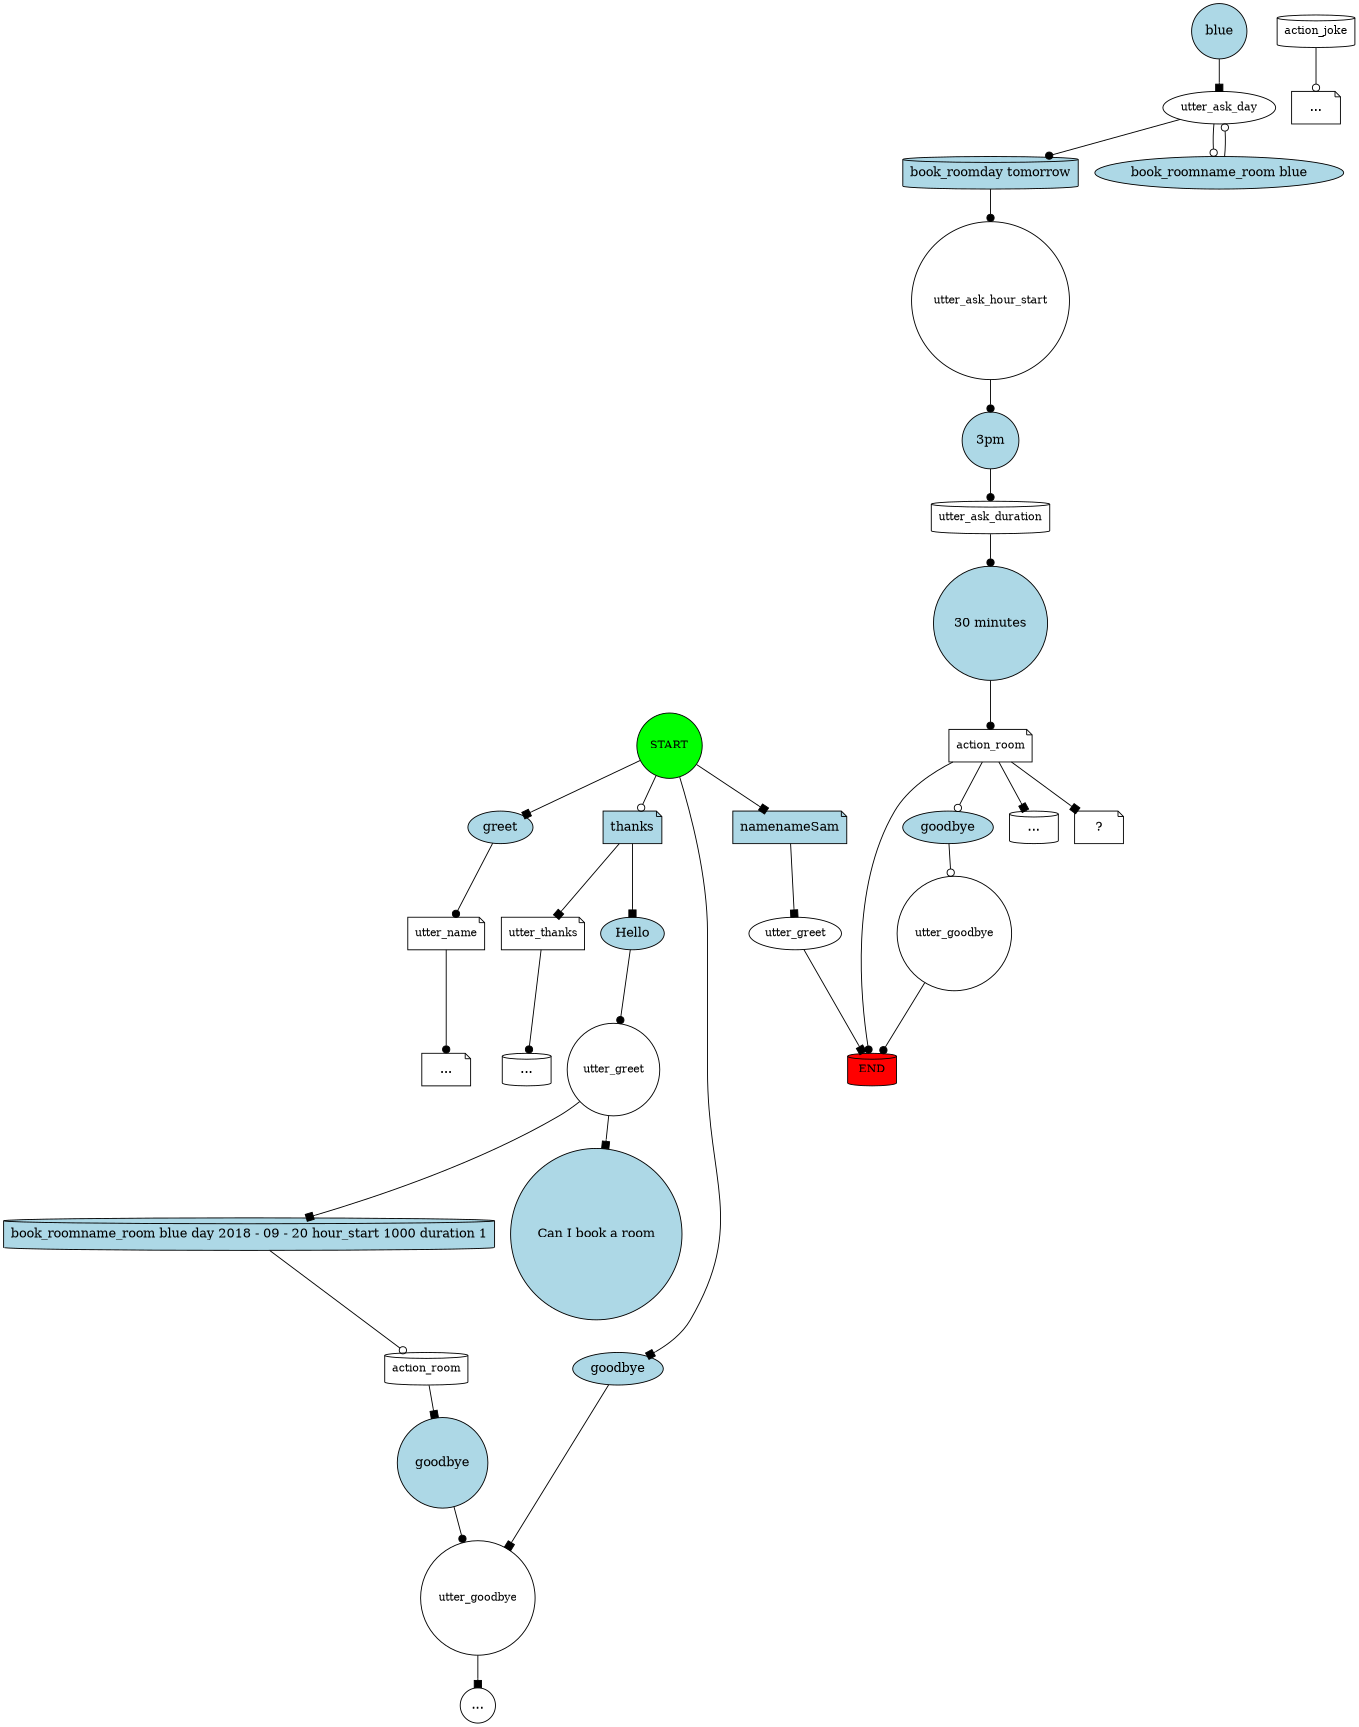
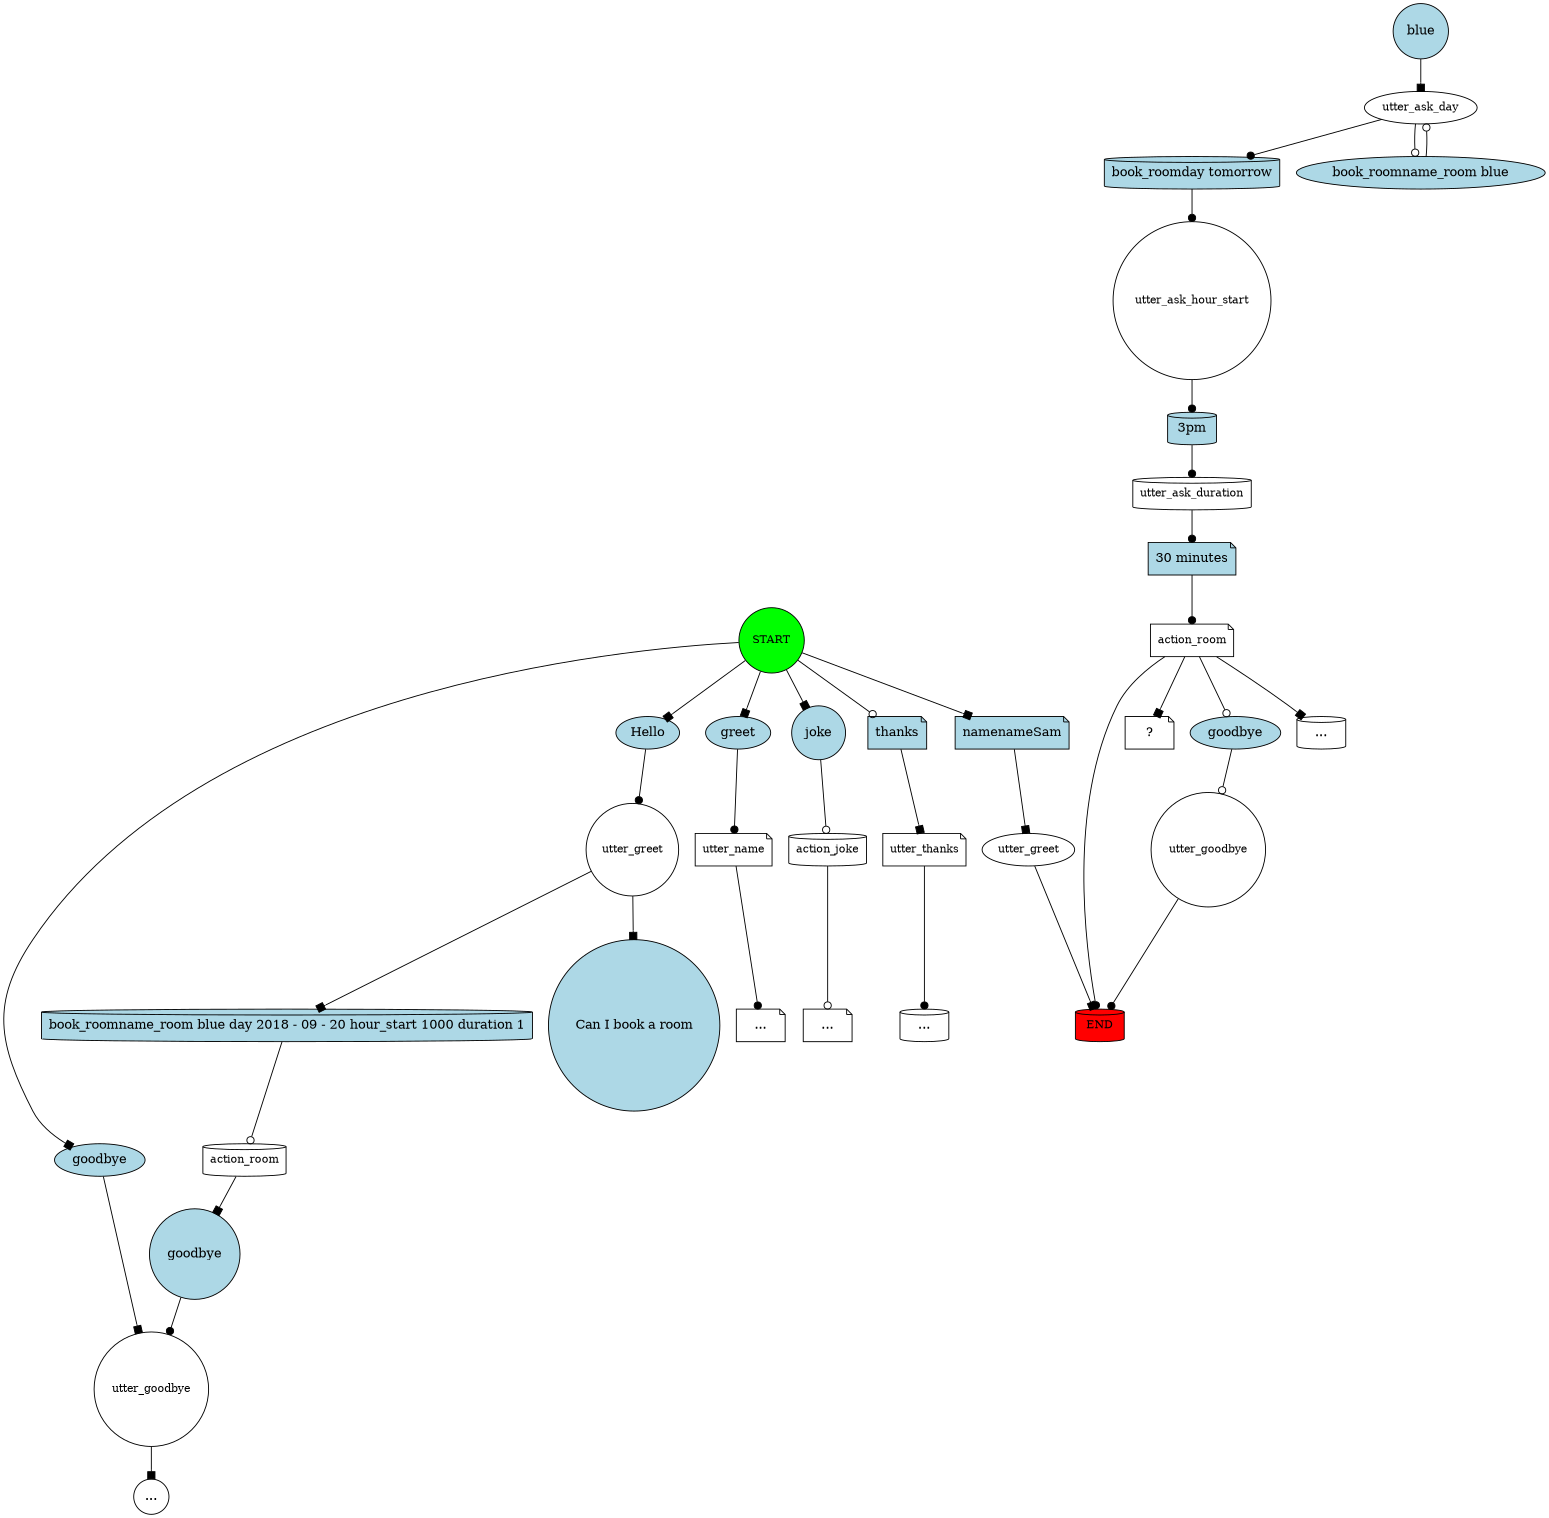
(991, 440) -> (1192, 428)
(991, 623) -> (1192, 559)
none -> (819, 733)
(632, 876) -> (709, 687)
